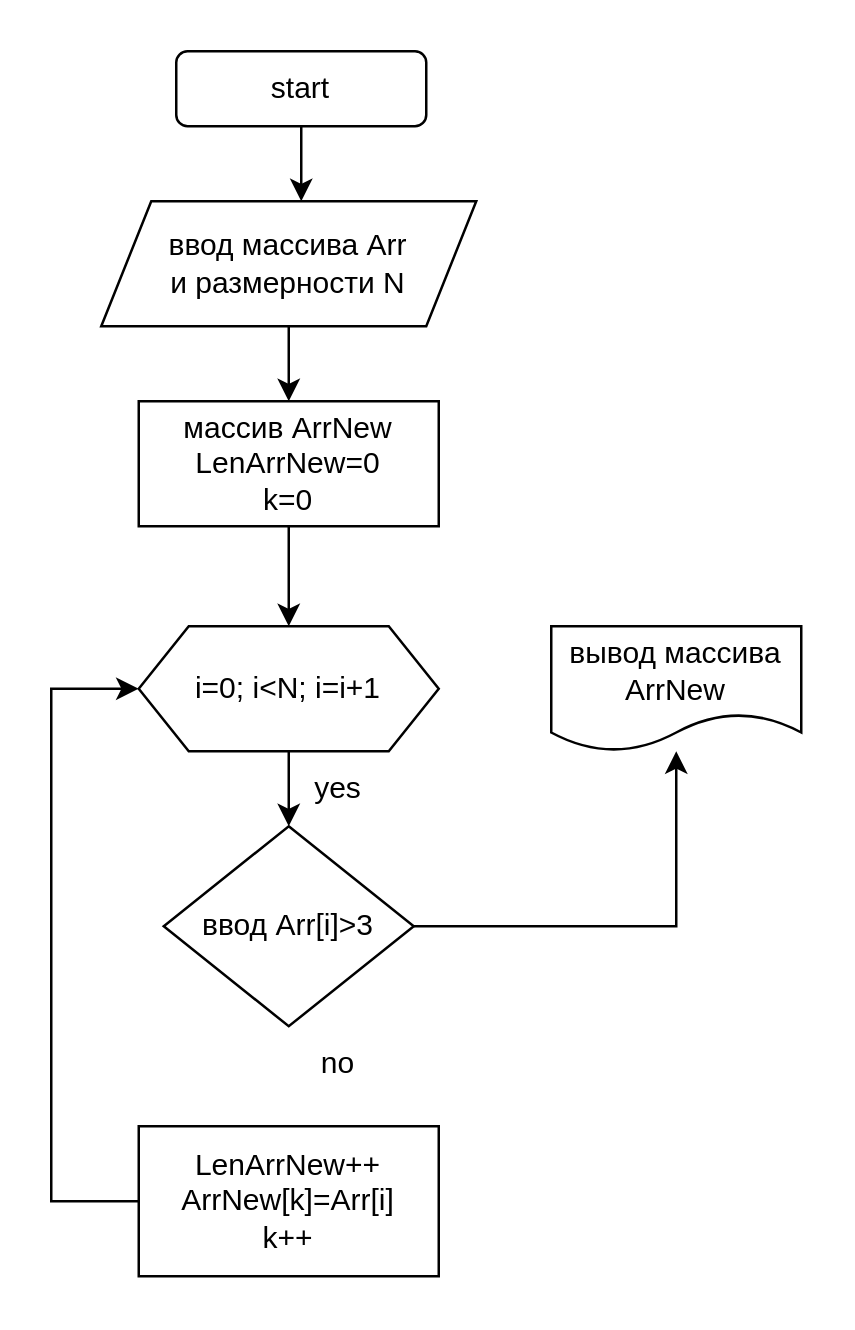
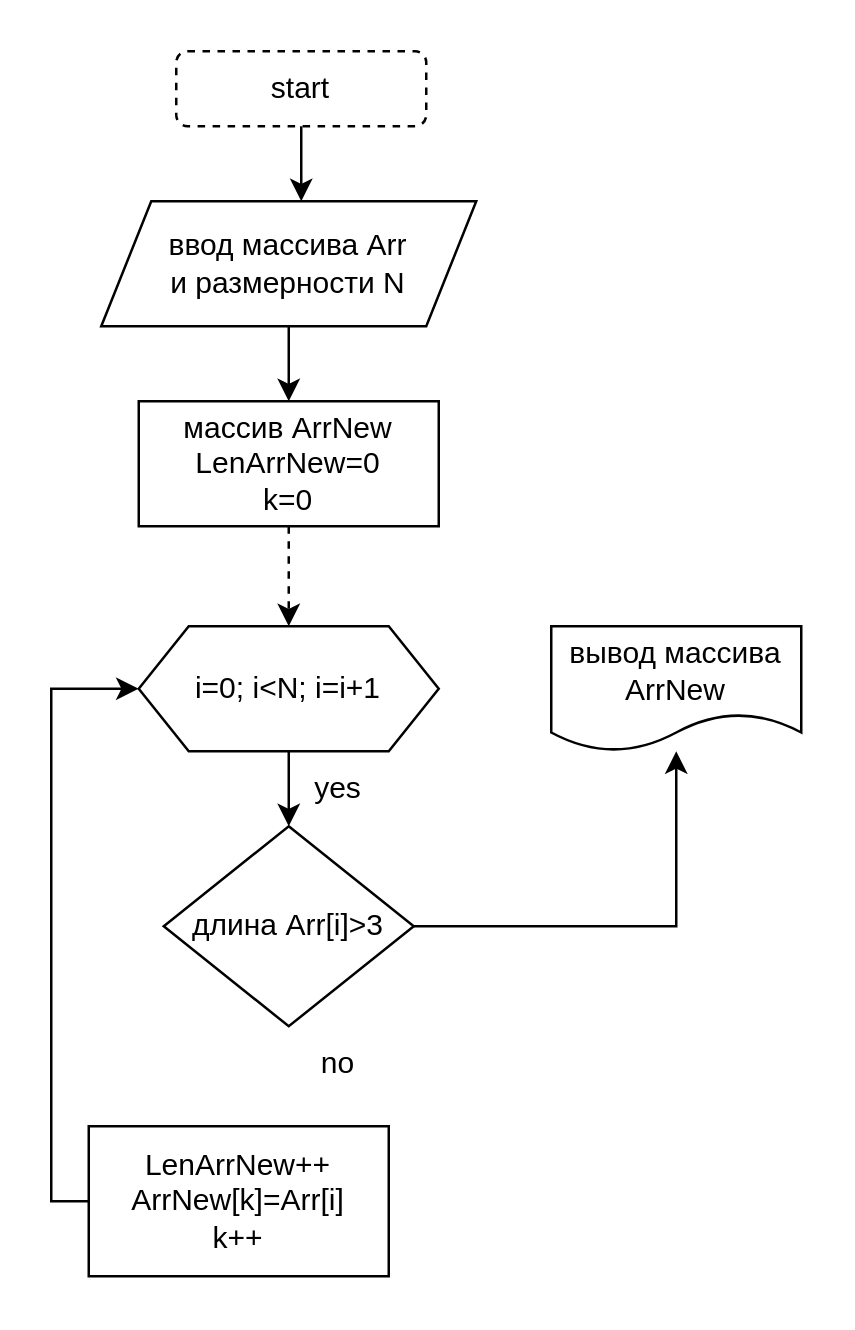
(301, 89) -> (301, 89)
(289, 567) -> (289, 567)
(289, 926) -> (289, 926)
(289, 1201) -> (239, 1201)
